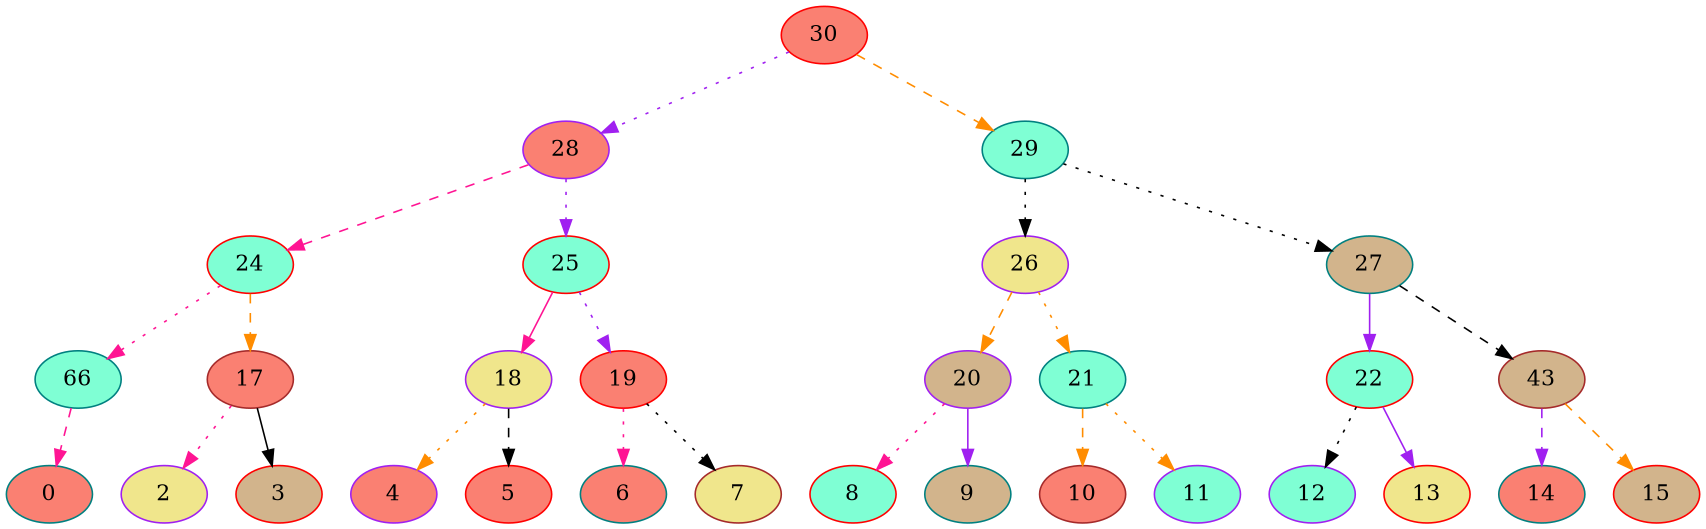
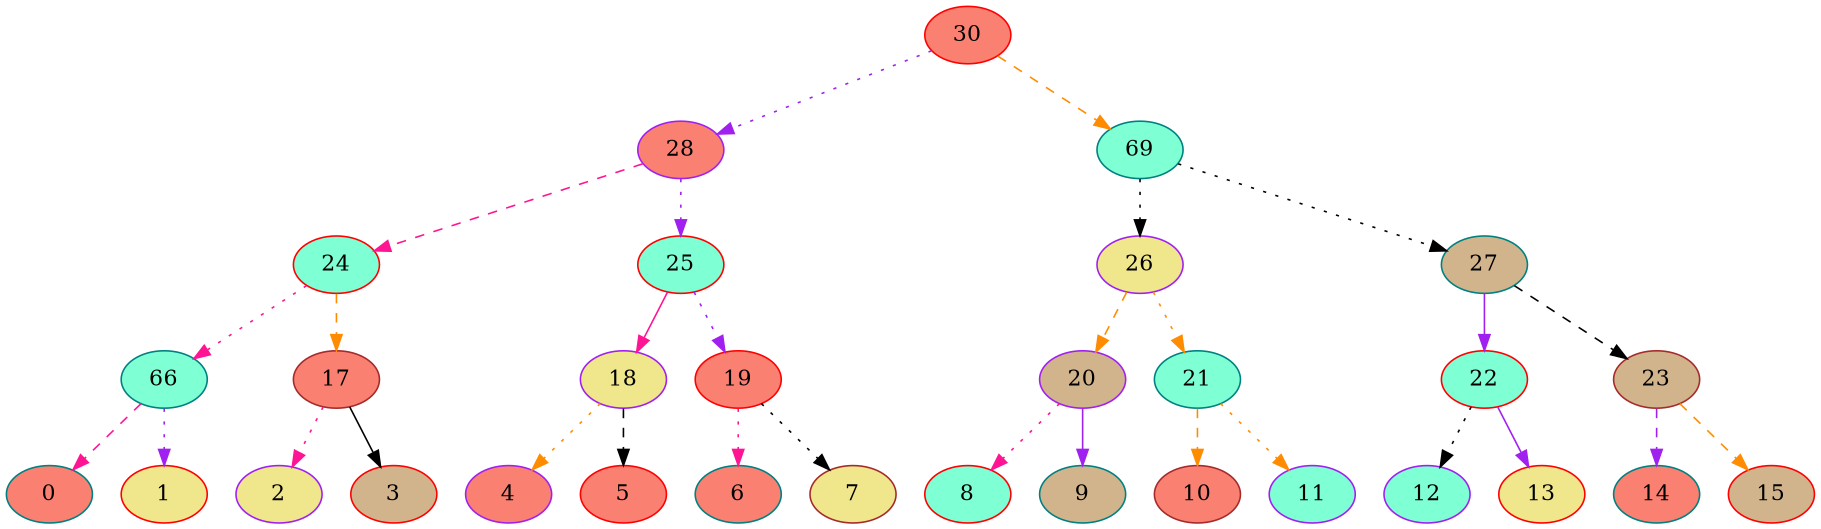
(1025, 150) -> (1140, 150)
(1542, 379) -> (1657, 379)
none -> (164, 494)
